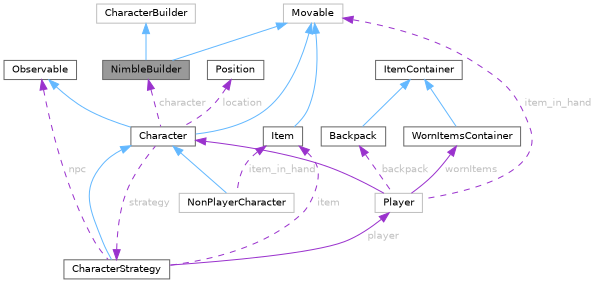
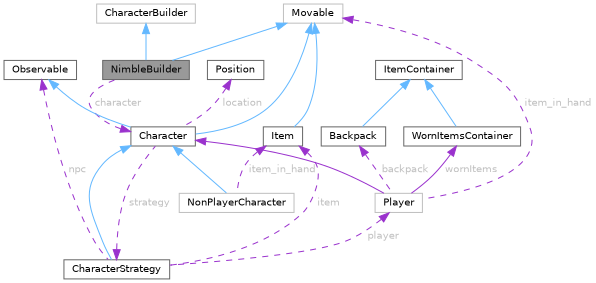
(156, 108) -> (89, 103)
(279, 255) -> (279, 255)
